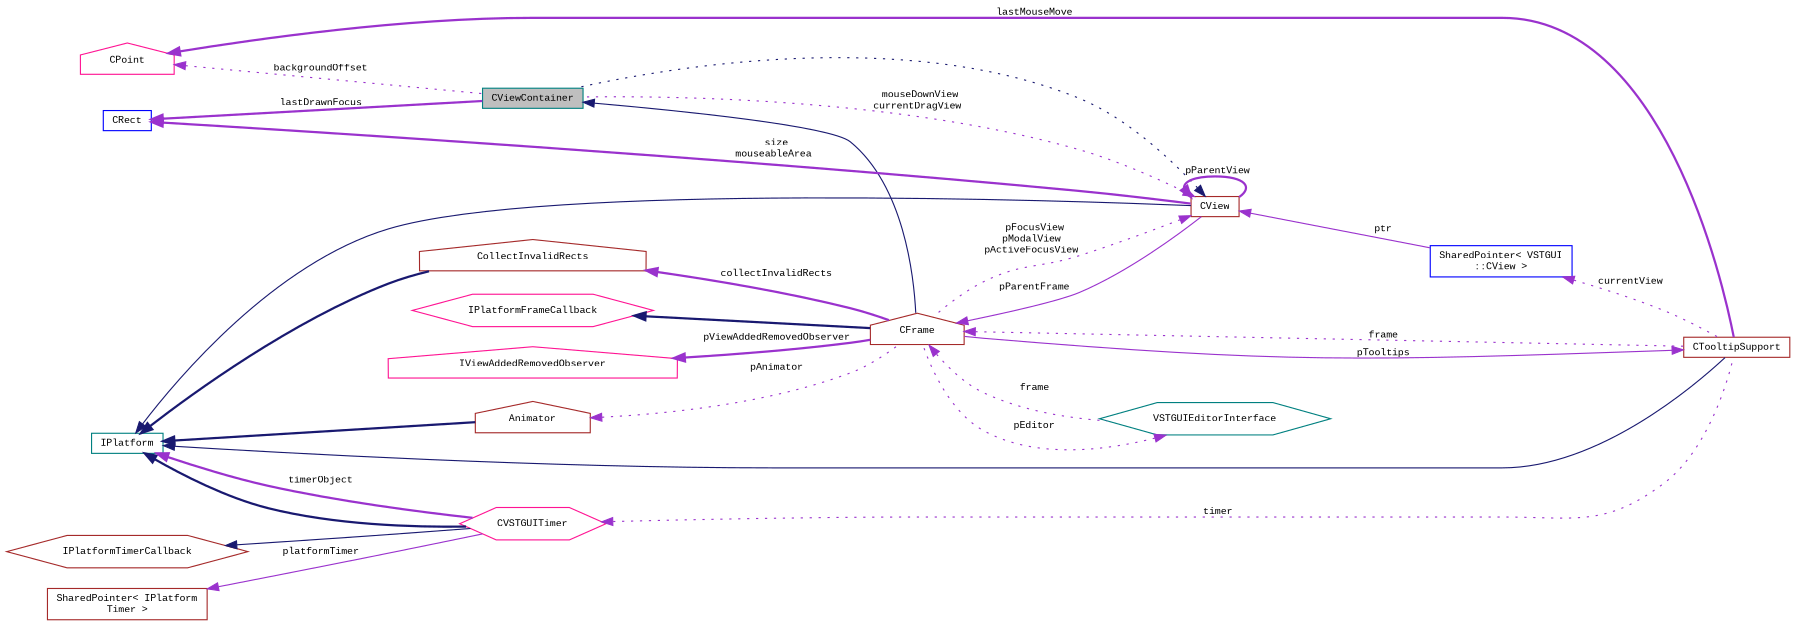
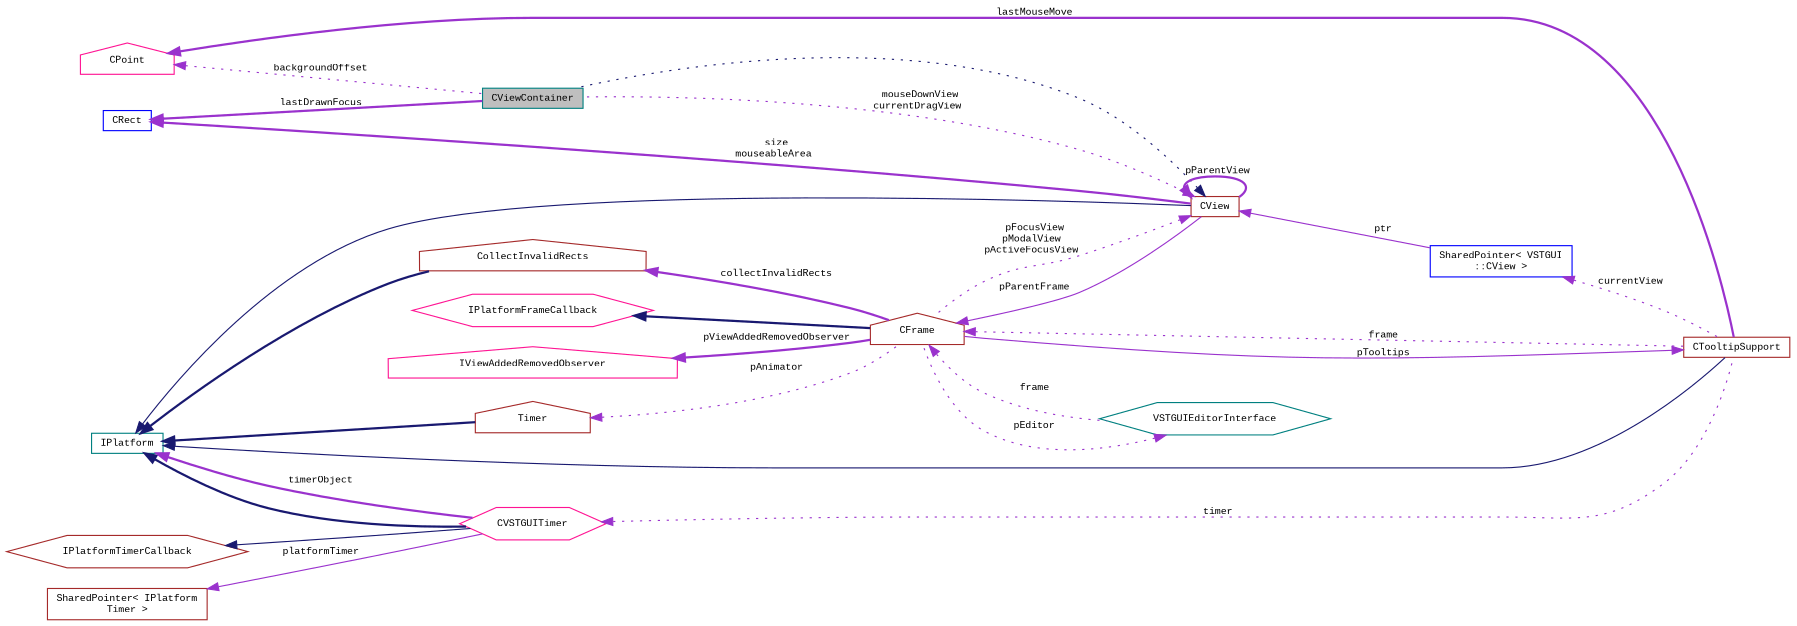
(816, 131) -> none
(533, 419) -> (533, 419)
